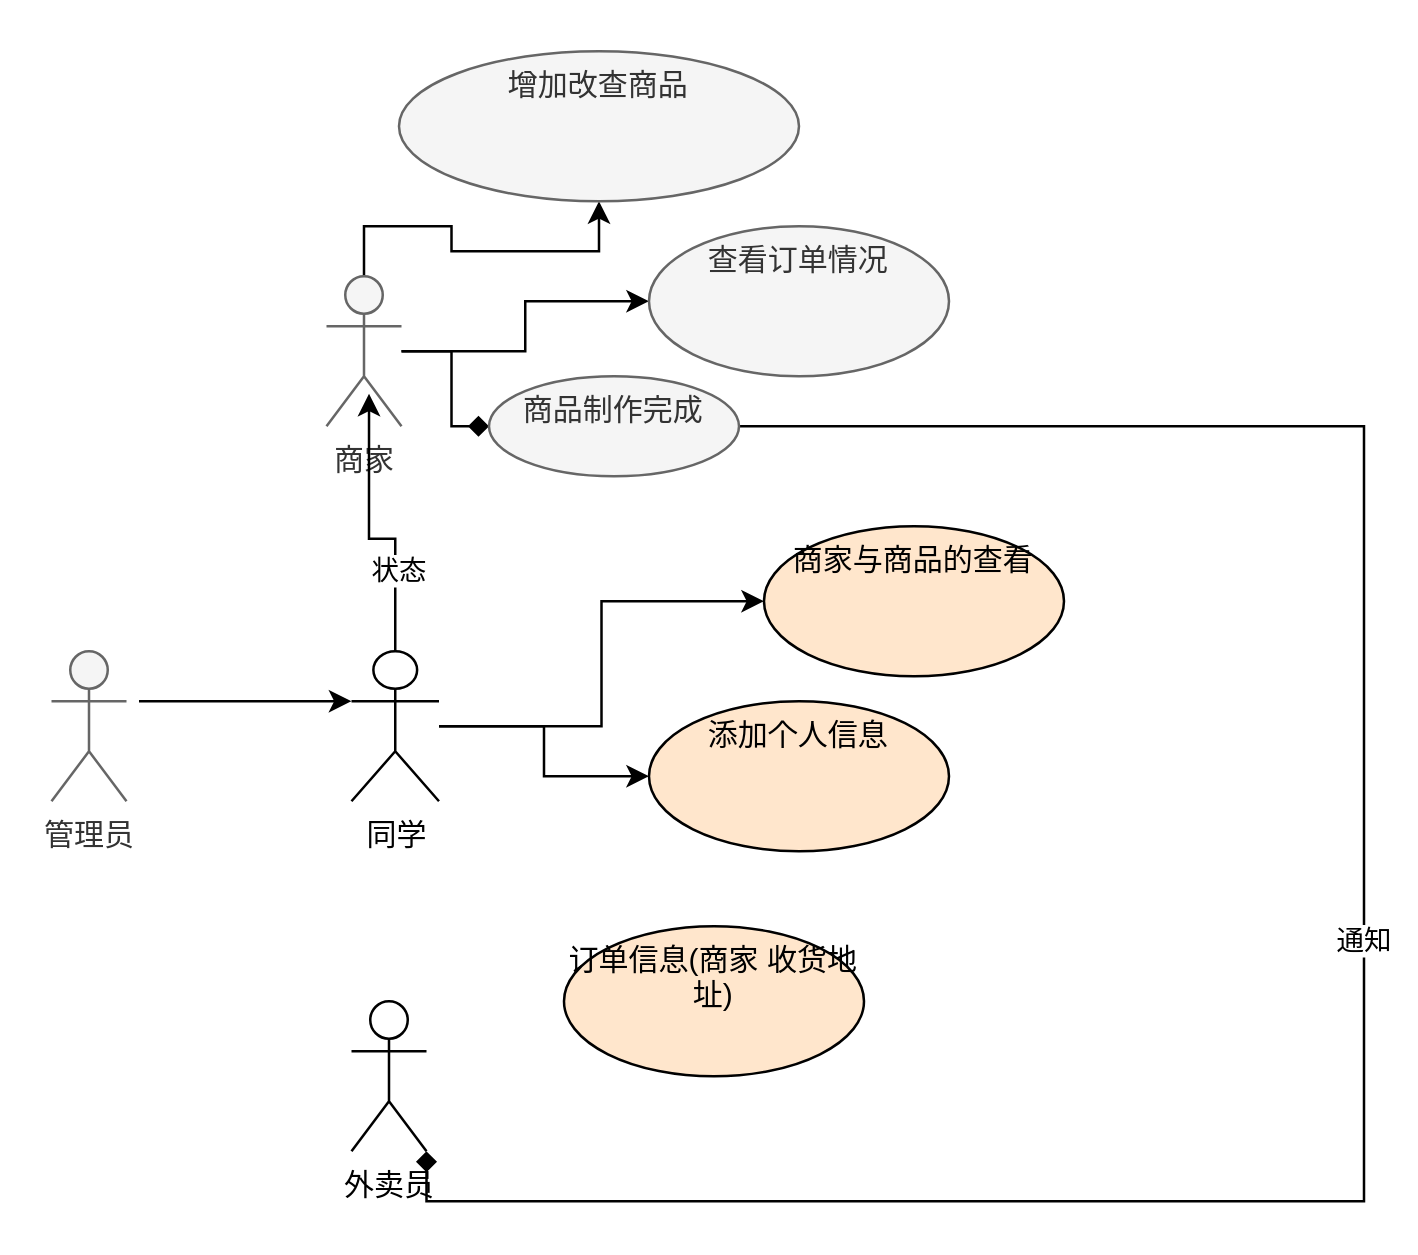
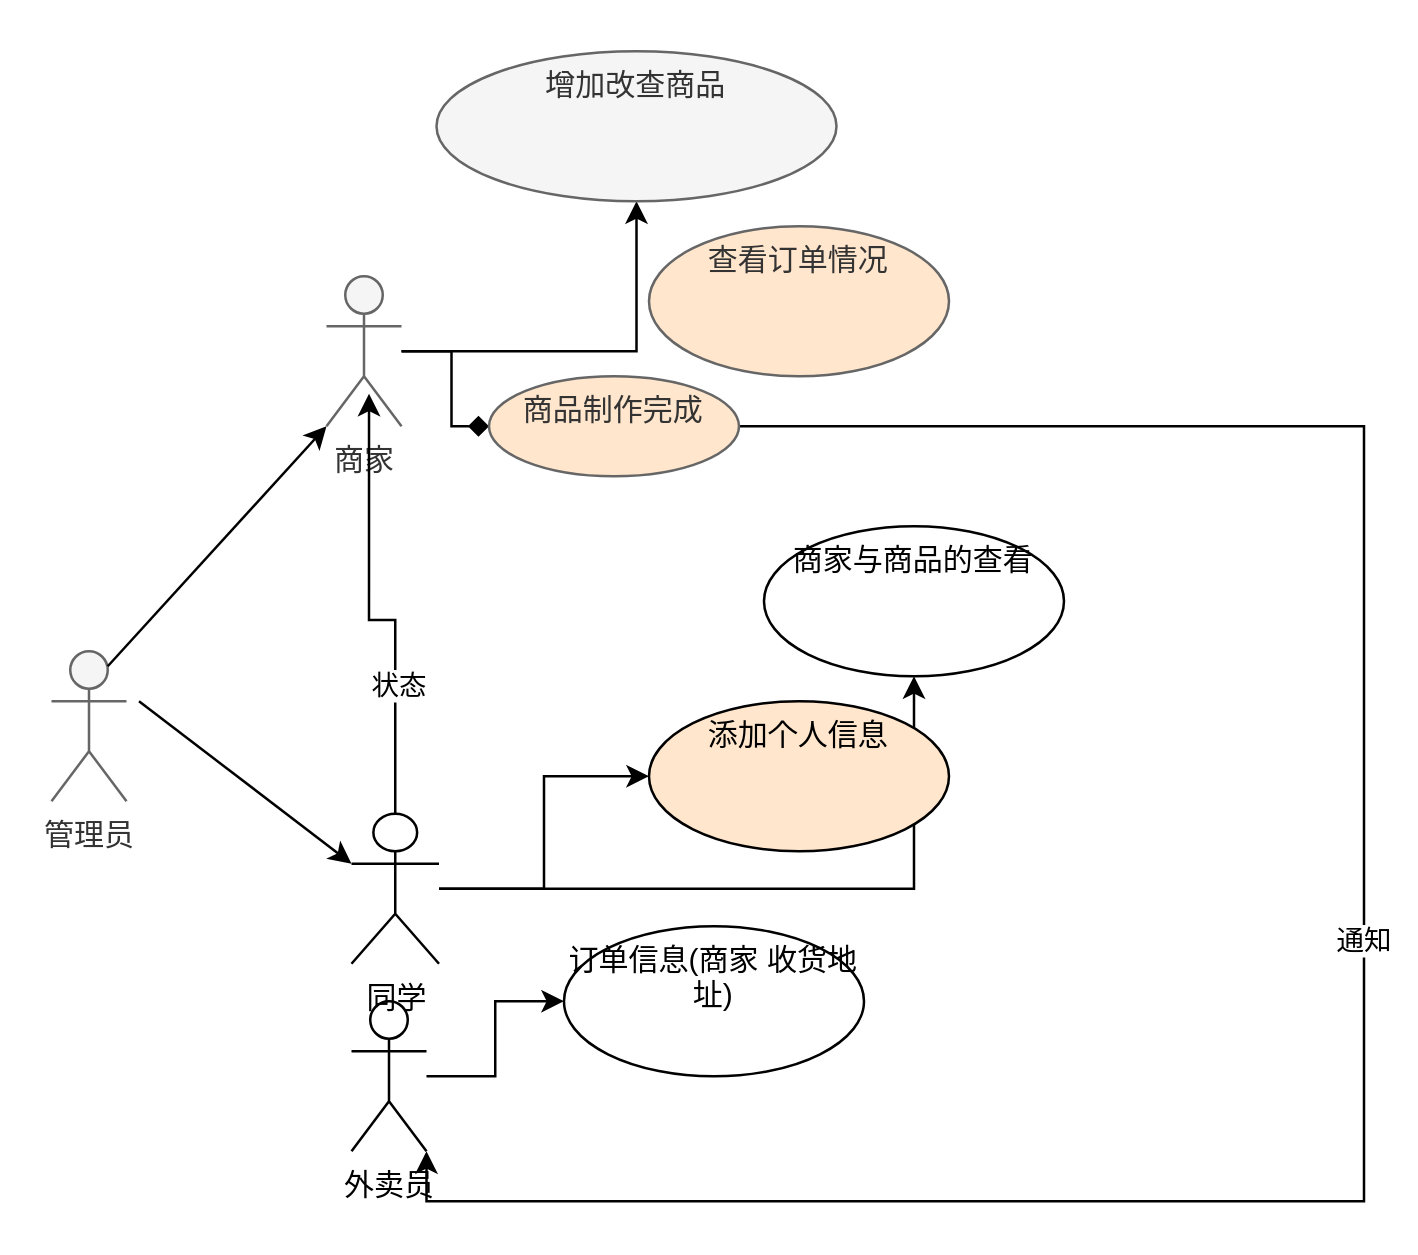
(599, 126) -> (636, 126)
(554, 301) -> none
(799, 301) -> (799, 301)
(614, 426) -> (614, 426)
none -> (212, 552)
(914, 601) -> (914, 601)
(395, 726) -> (395, 889)
(714, 1001) -> (714, 1001)
none -> (495, 1047)
(426, 1172) -> (426, 1170)
